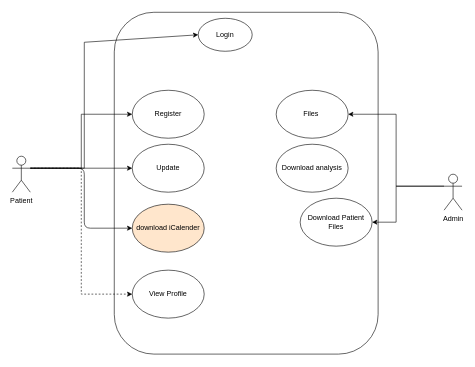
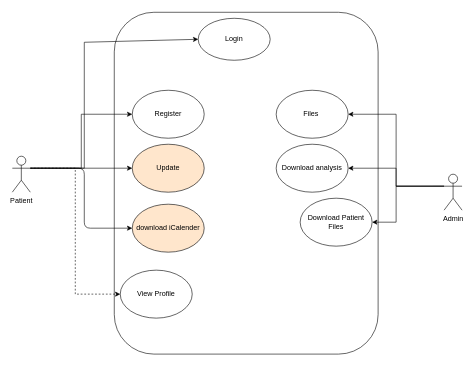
(225, 35) -> (234, 39)
(168, 168) -> (168, 168)
none -> (353, 168)
(168, 294) -> (156, 294)
